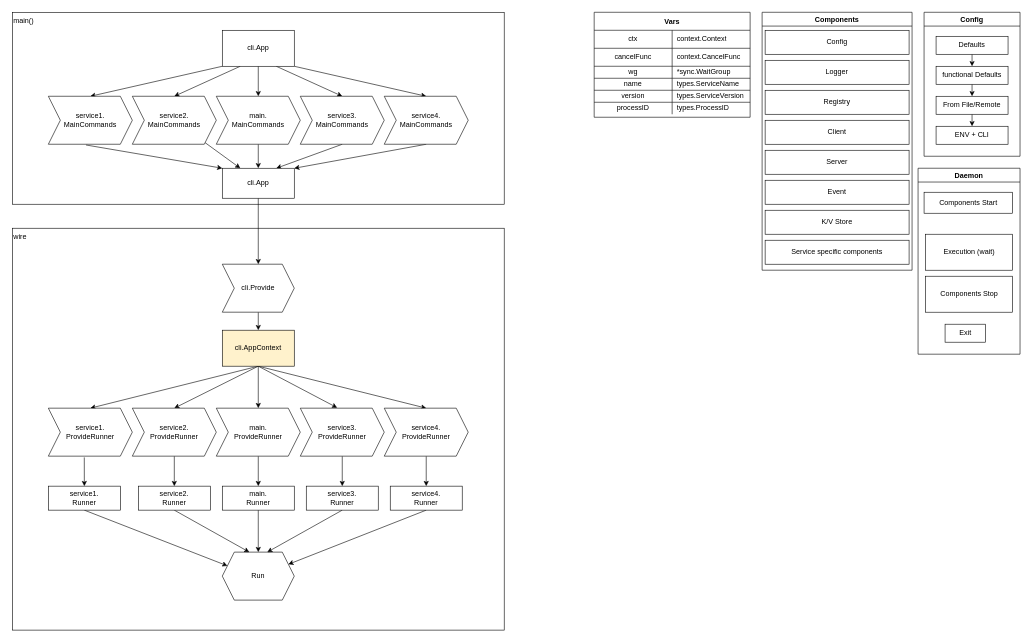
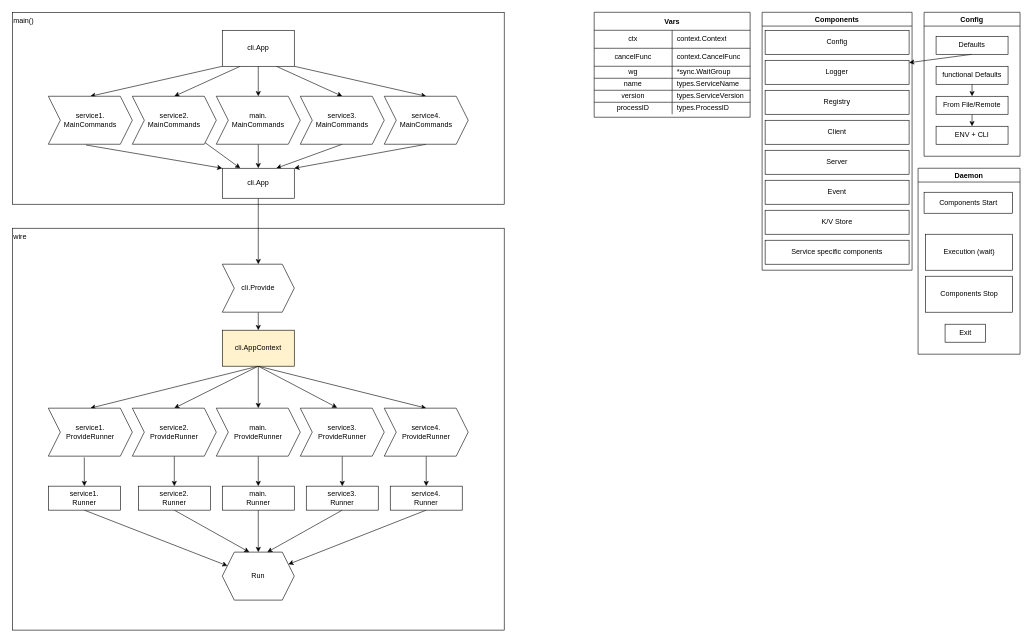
(972, 60) -> (940, 59)
